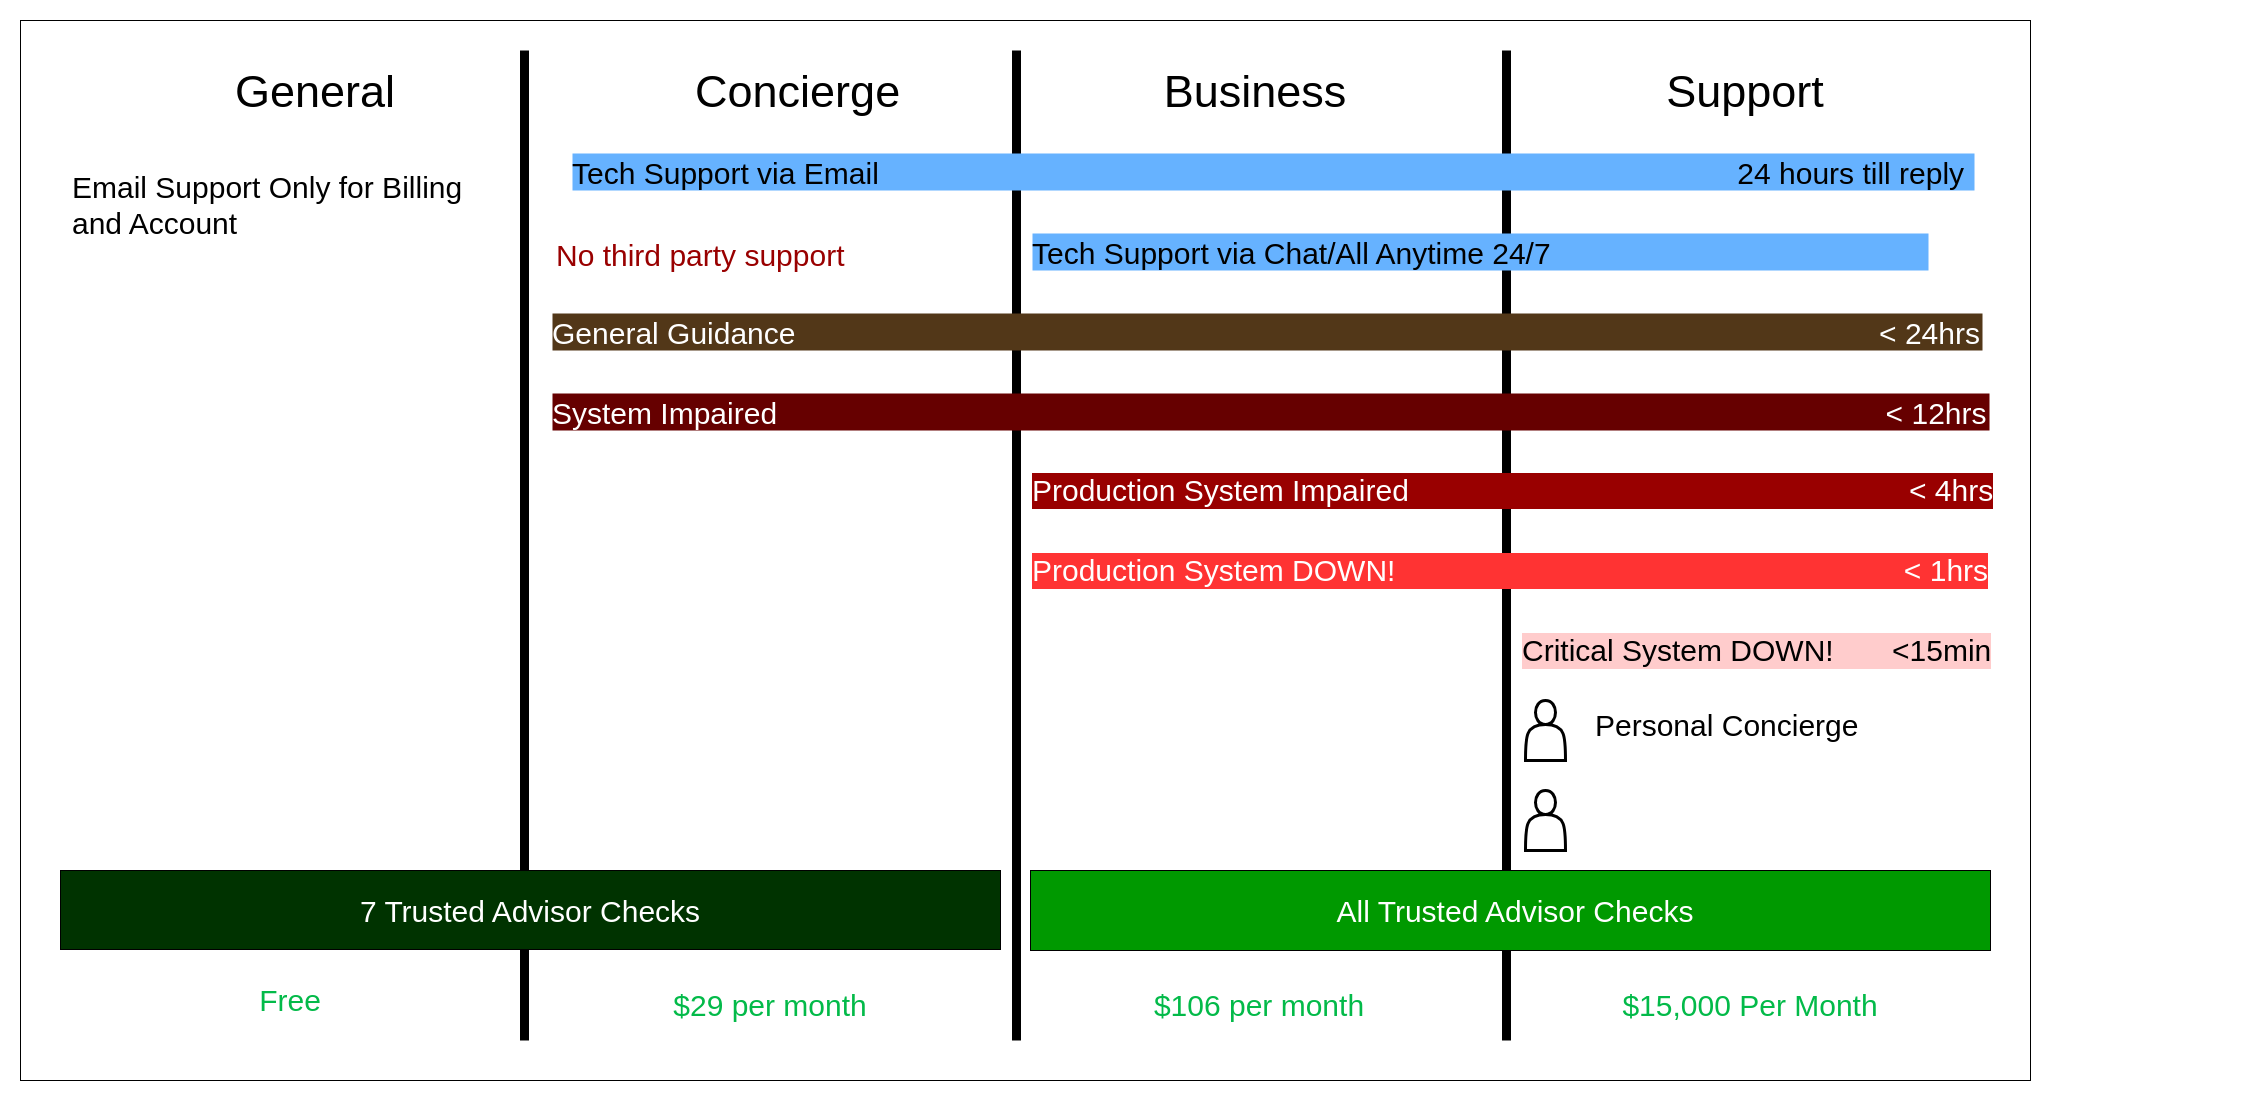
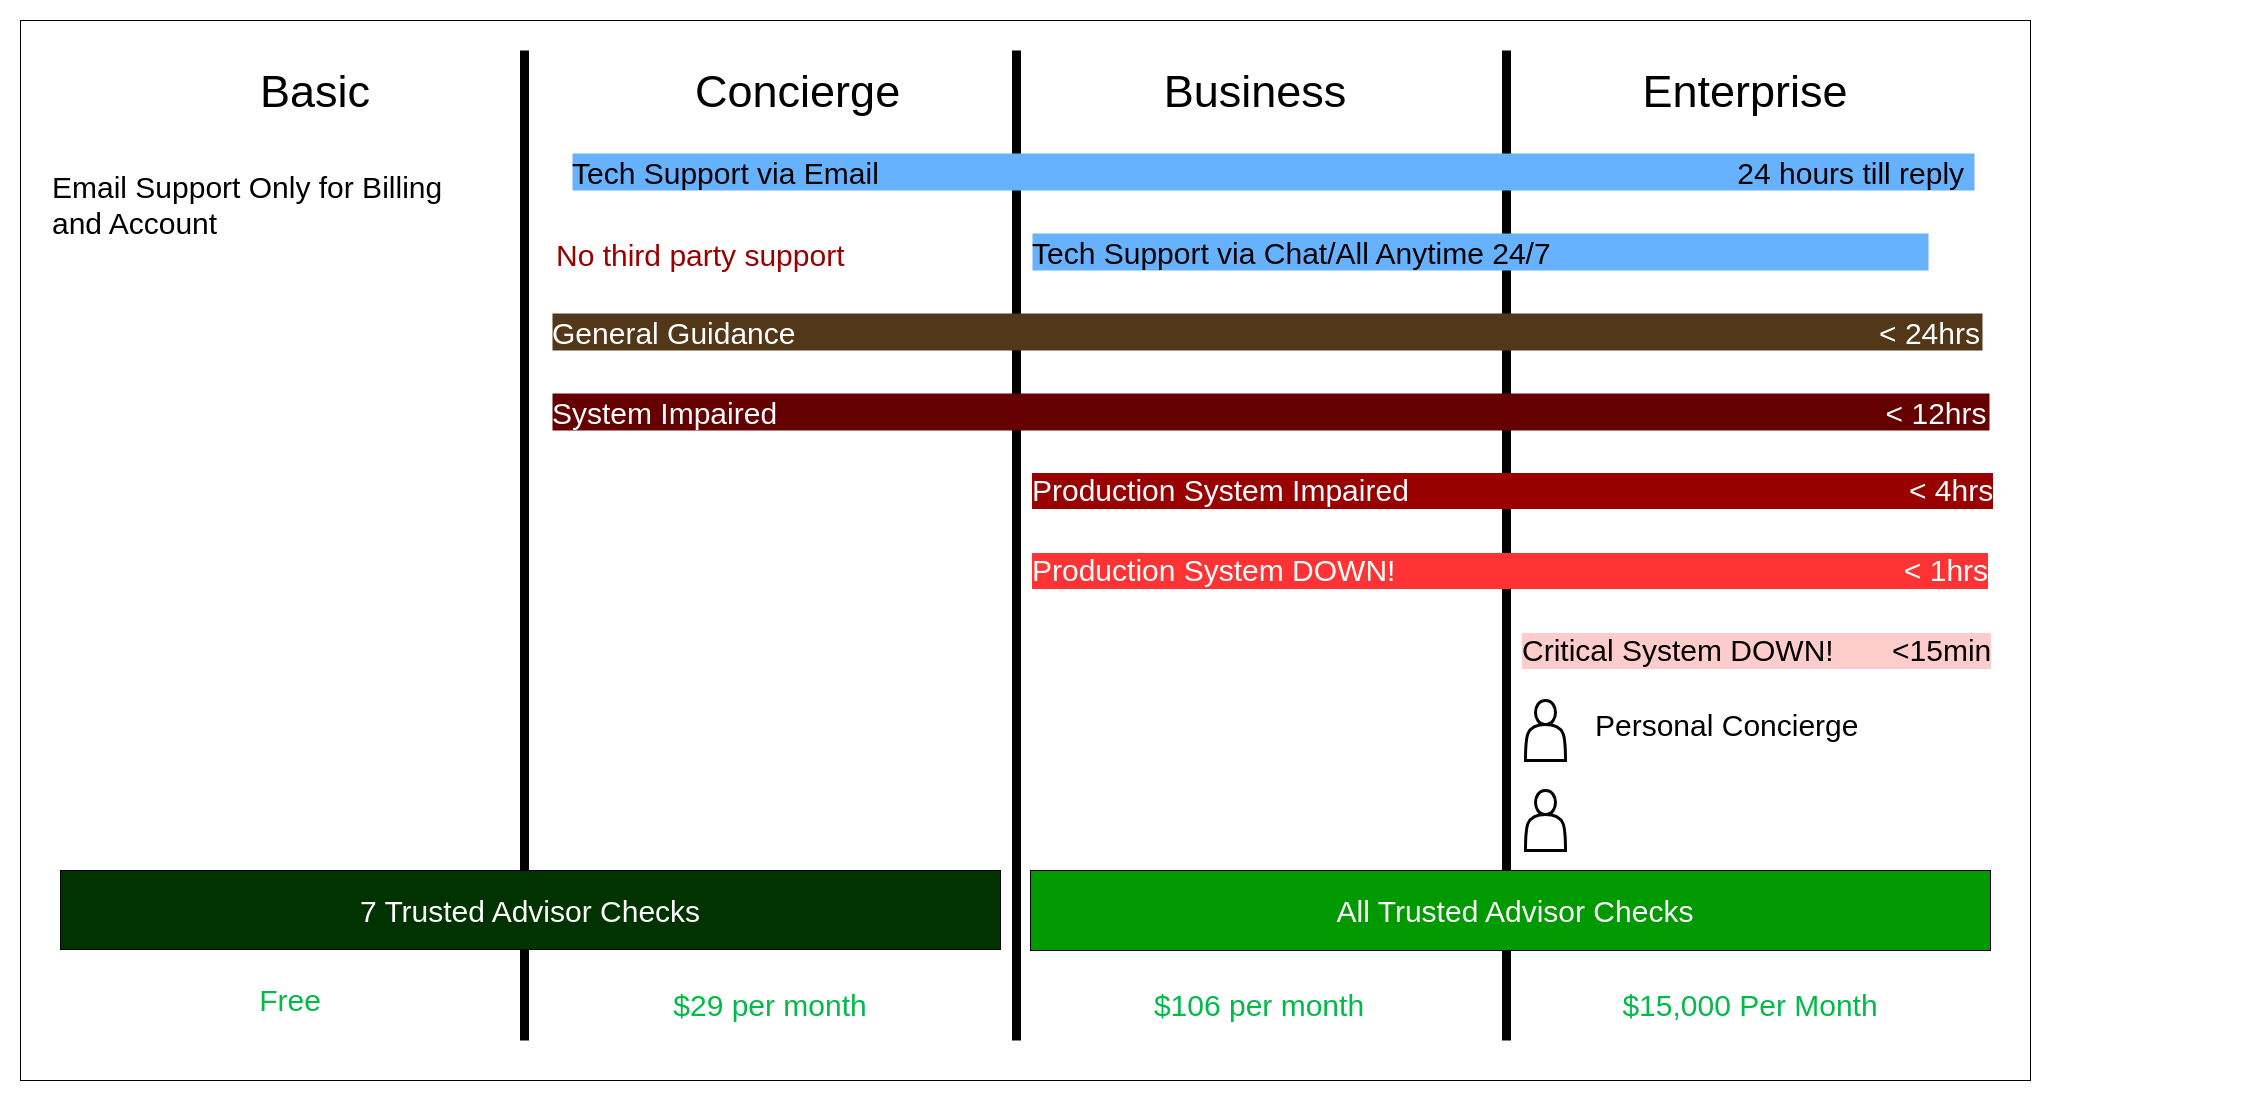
(315, 92) -> (315, 92)
(1745, 92) -> (1745, 92)
(296, 206) -> (276, 206)
